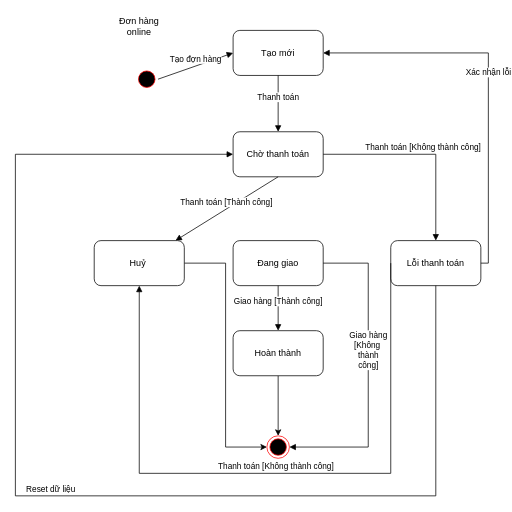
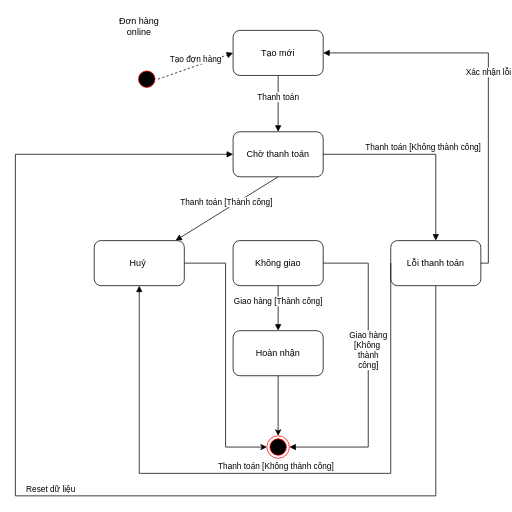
(179, 72) -> (179, 72)
(278, 263) -> (278, 263)
(278, 353) -> (278, 353)
